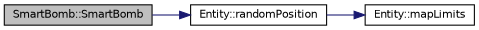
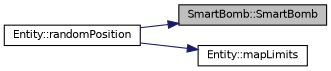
(166, 15) -> (154, 26)
